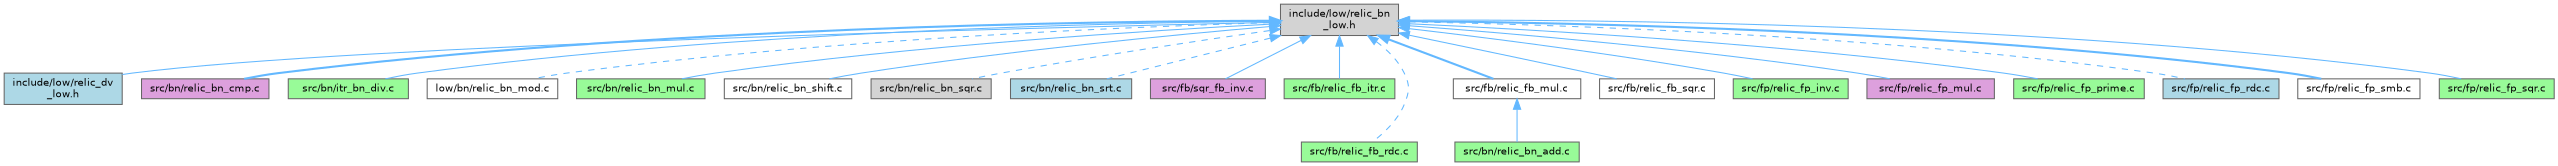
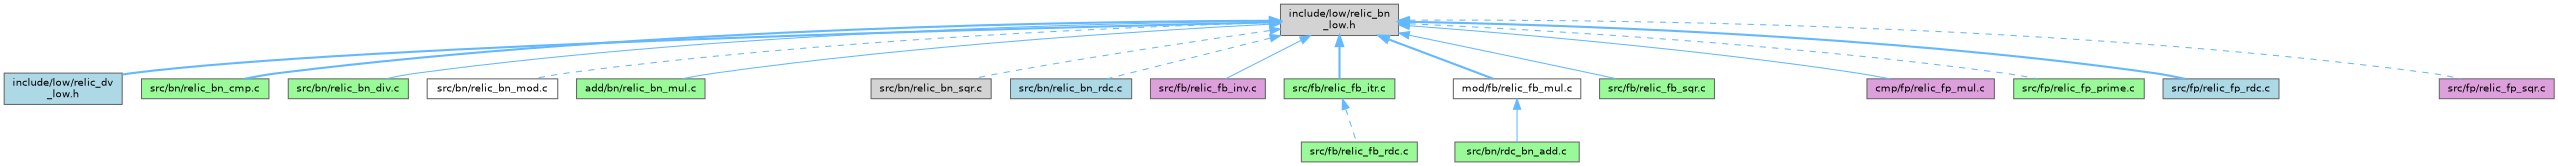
(1936, 32) -> (1936, 32)
(1837, 41) -> (1798, 38)
(1724, 44) -> (1724, 44)
(409, 52) -> (409, 52)
(1340, 62) -> (1340, 62)
(205, 89) -> (205, 89)
(348, 89) -> (348, 89)
(492, 89) -> (492, 89)
(641, 89) -> (641, 89)
(788, 89) -> none
(1071, 89) -> (1071, 89)
(1208, 89) -> (1208, 89)
(1517, 89) -> (1517, 89)
(1657, 89) -> (1657, 89)
(1791, 89) -> none
(1931, 89) -> (1931, 89)
(2359, 89) -> none
(2497, 89) -> (2497, 89)
(1408, 92) -> (1351, 125)
(1517, 152) -> (1517, 152)
